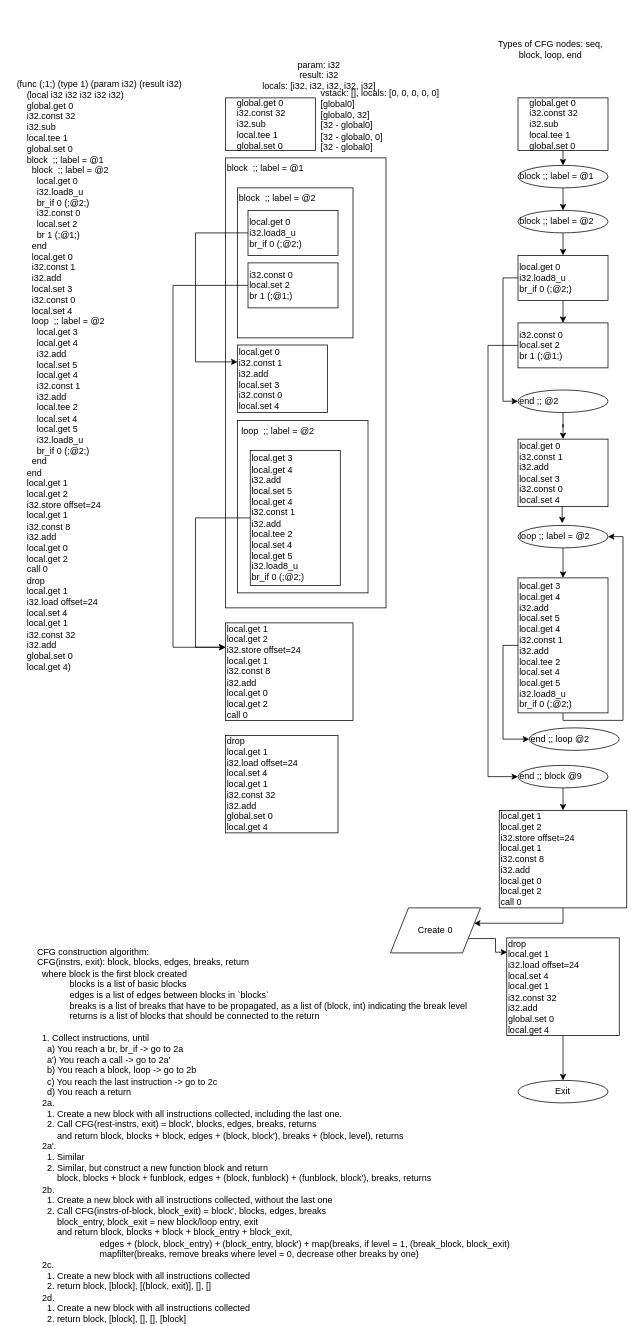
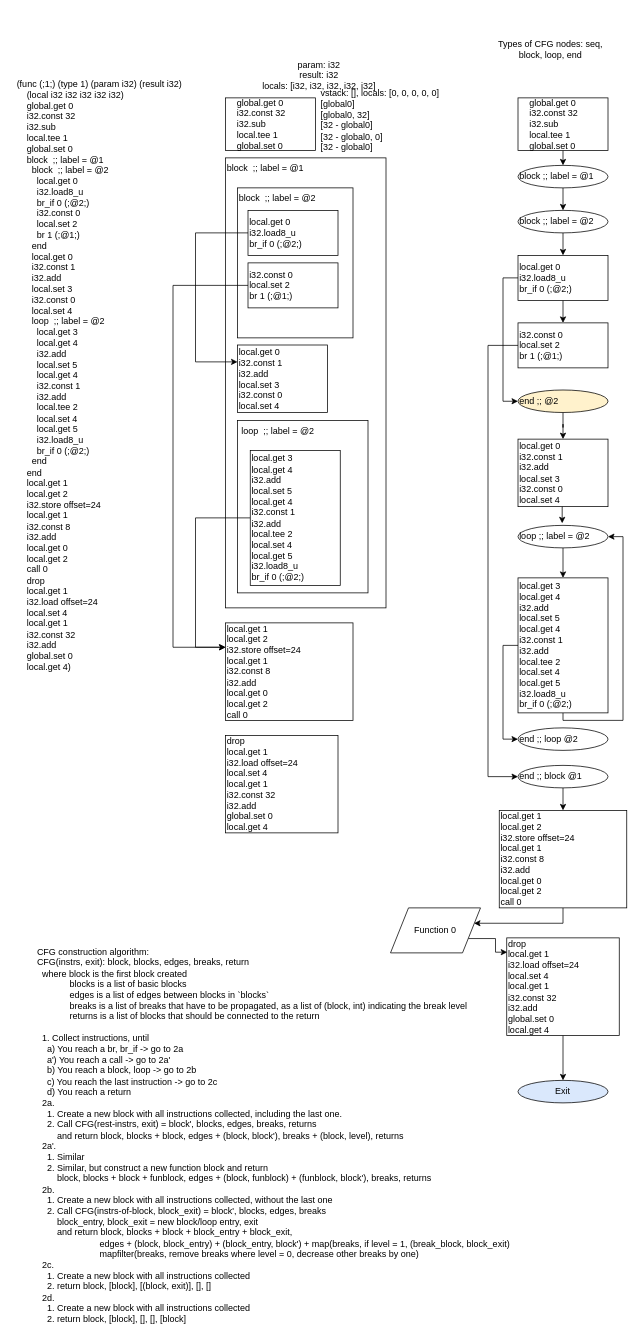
(563, 401) -> (563, 401)
(574, 739) -> (563, 739)
(550, 777) -> (550, 777)
(435, 930) -> (435, 930)
(563, 1092) -> (563, 1092)
